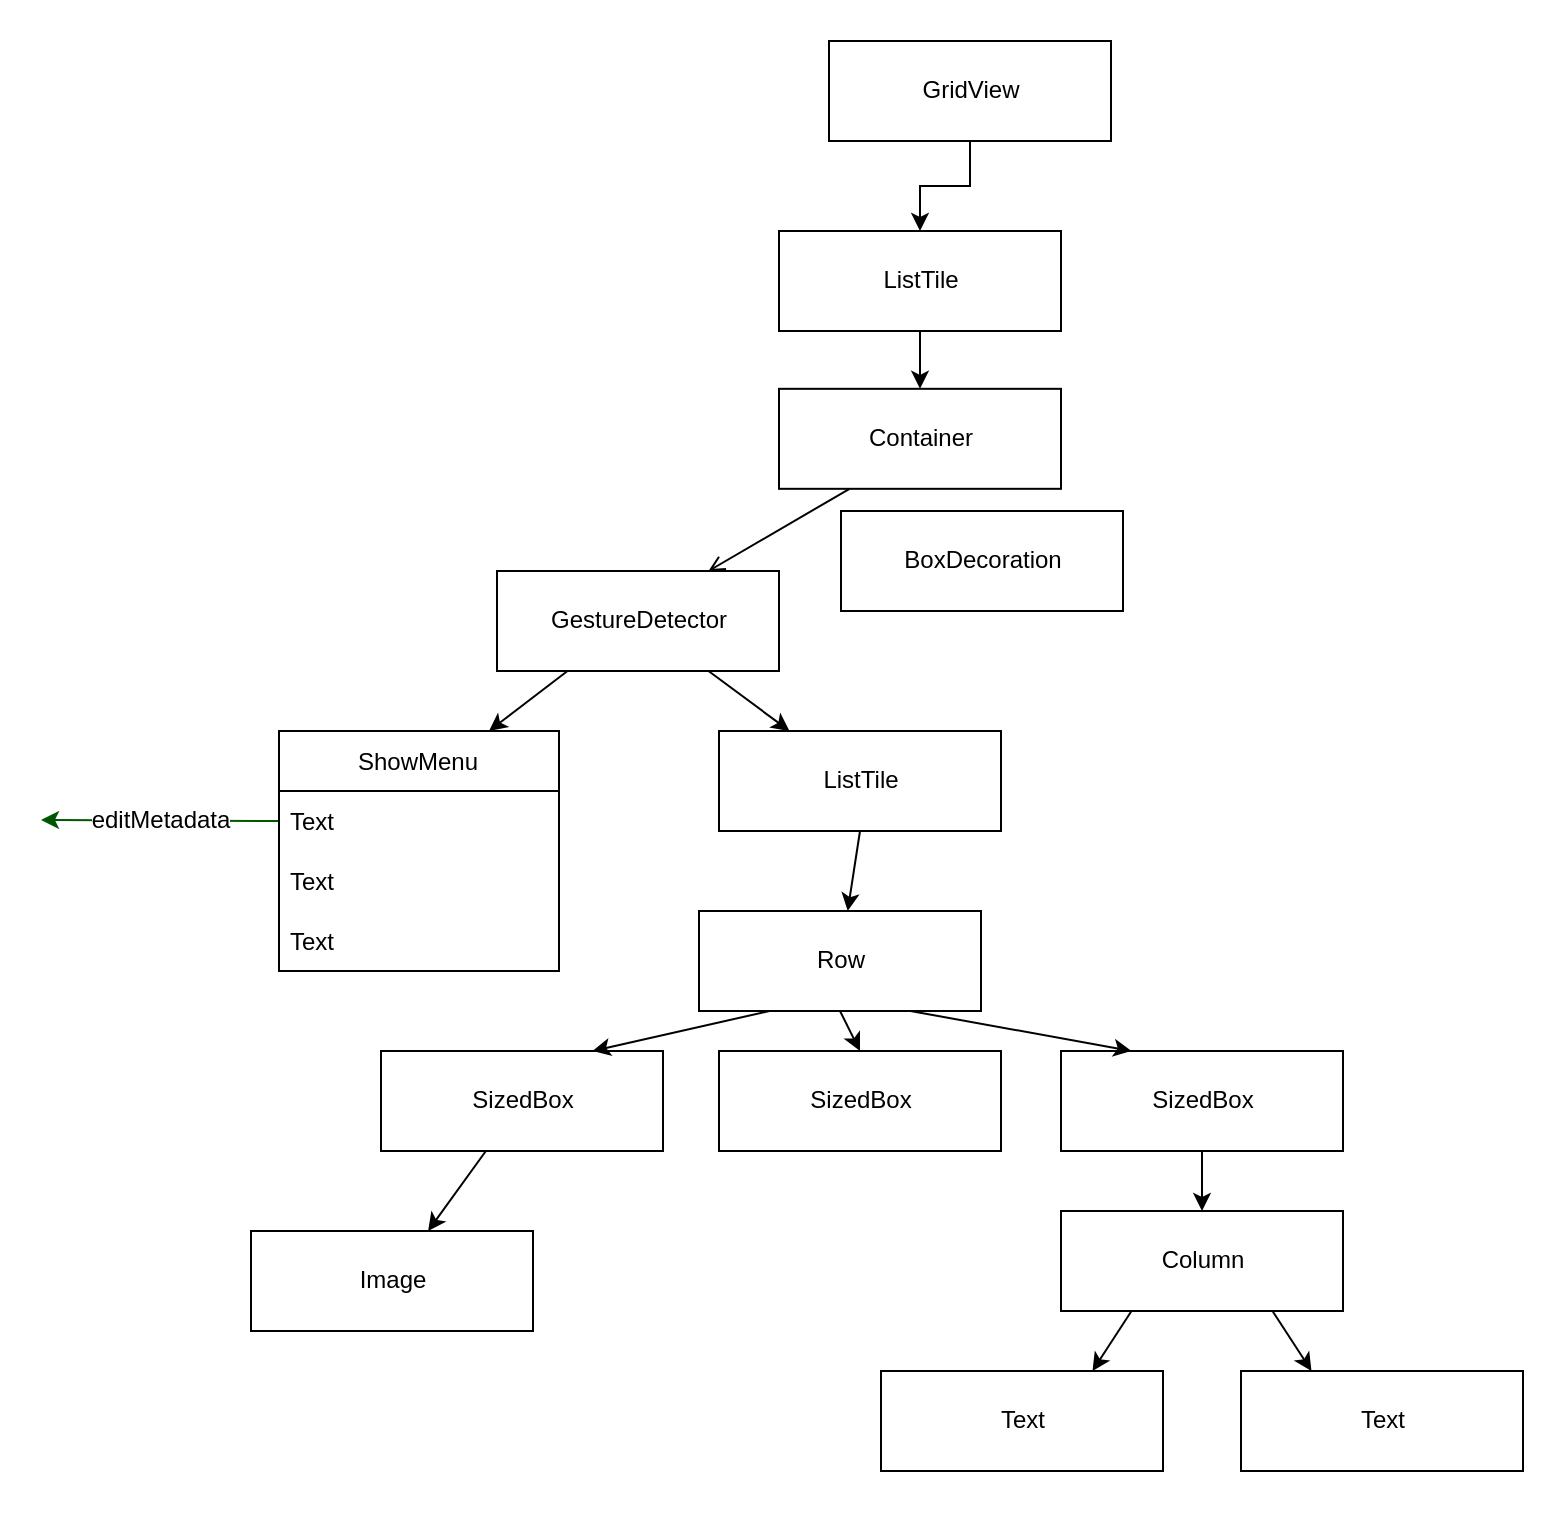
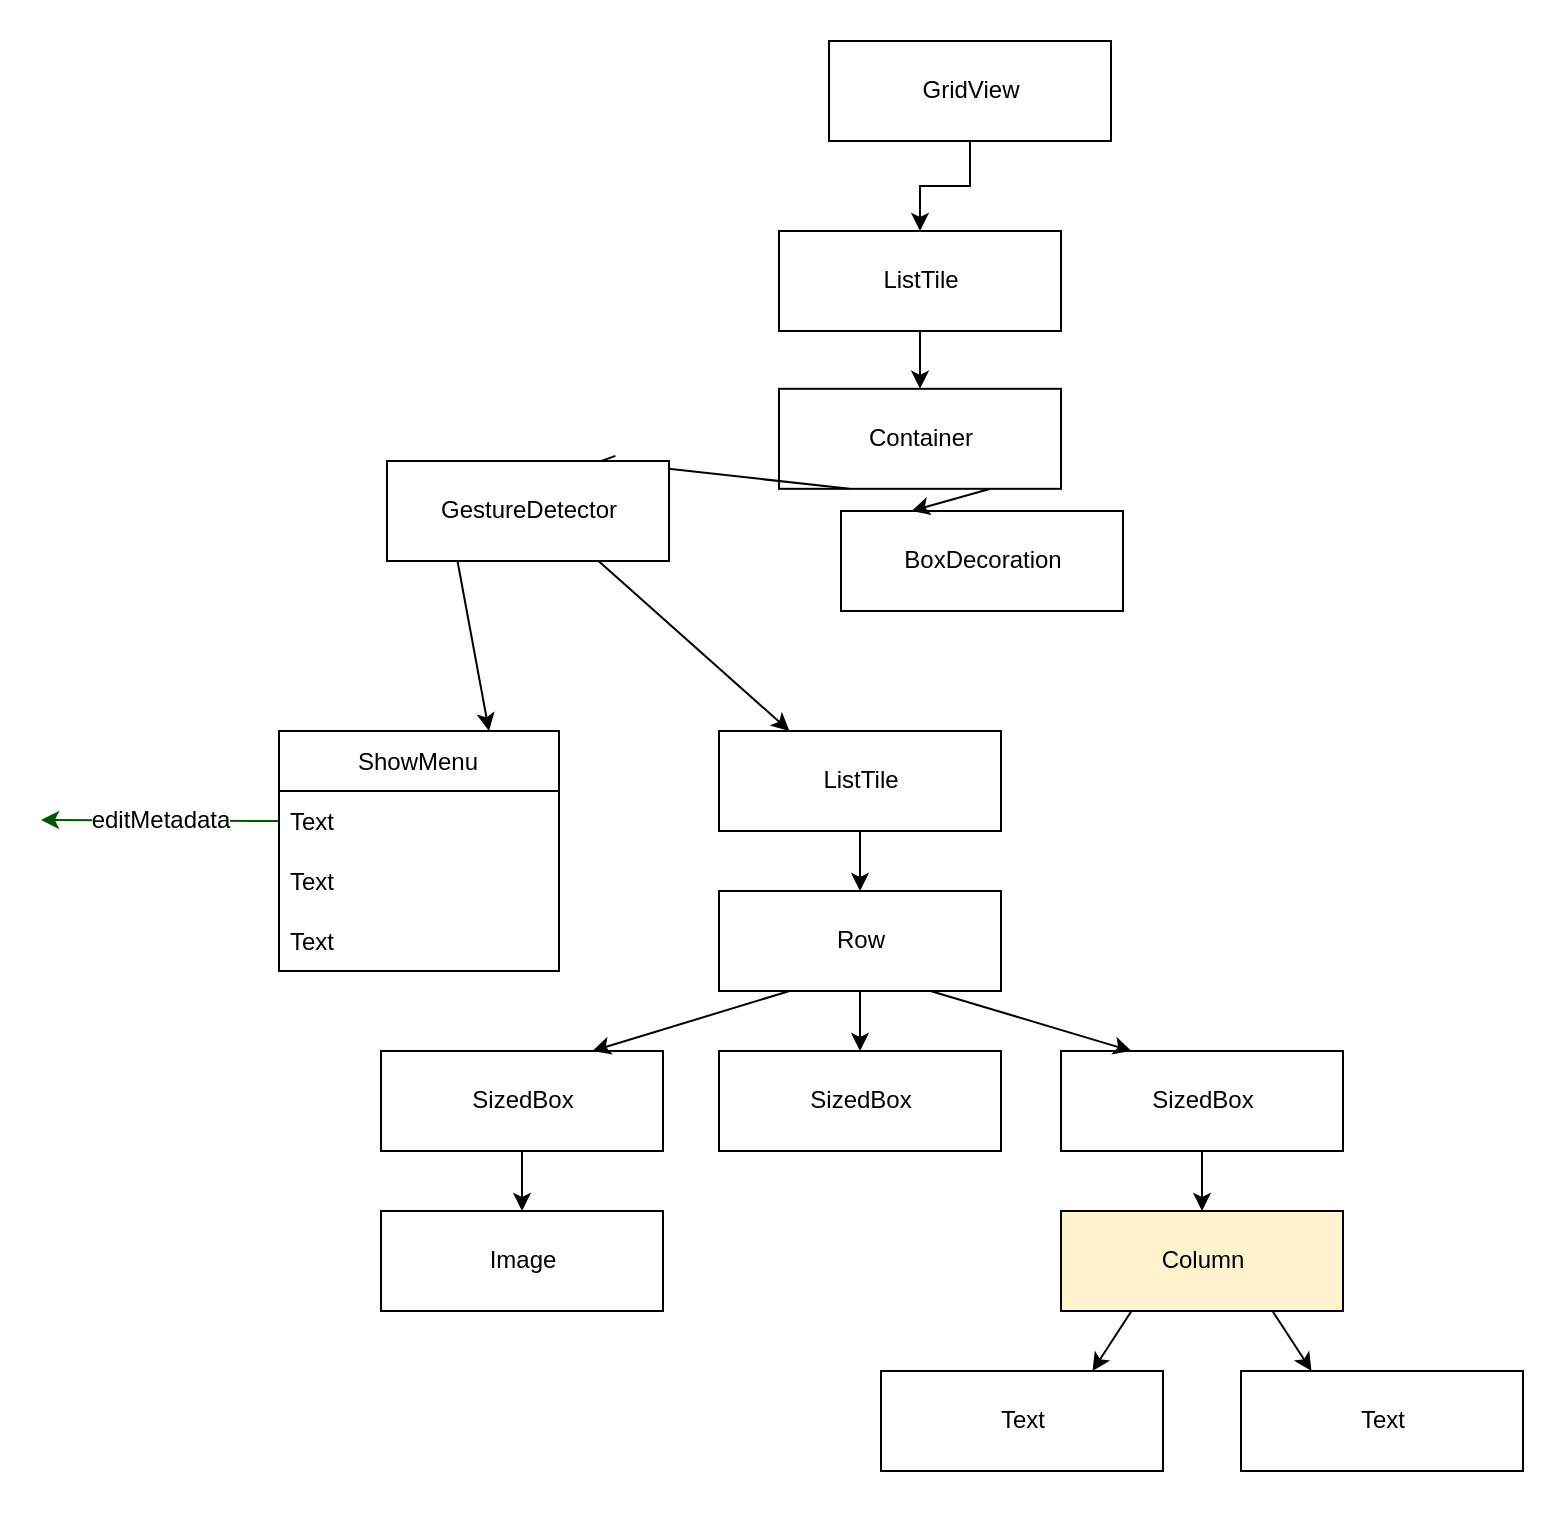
none -> (957, 498)
(638, 621) -> (528, 511)
(840, 961) -> (860, 941)
(1202, 1261) -> (1202, 1261)
(392, 1281) -> (522, 1261)
